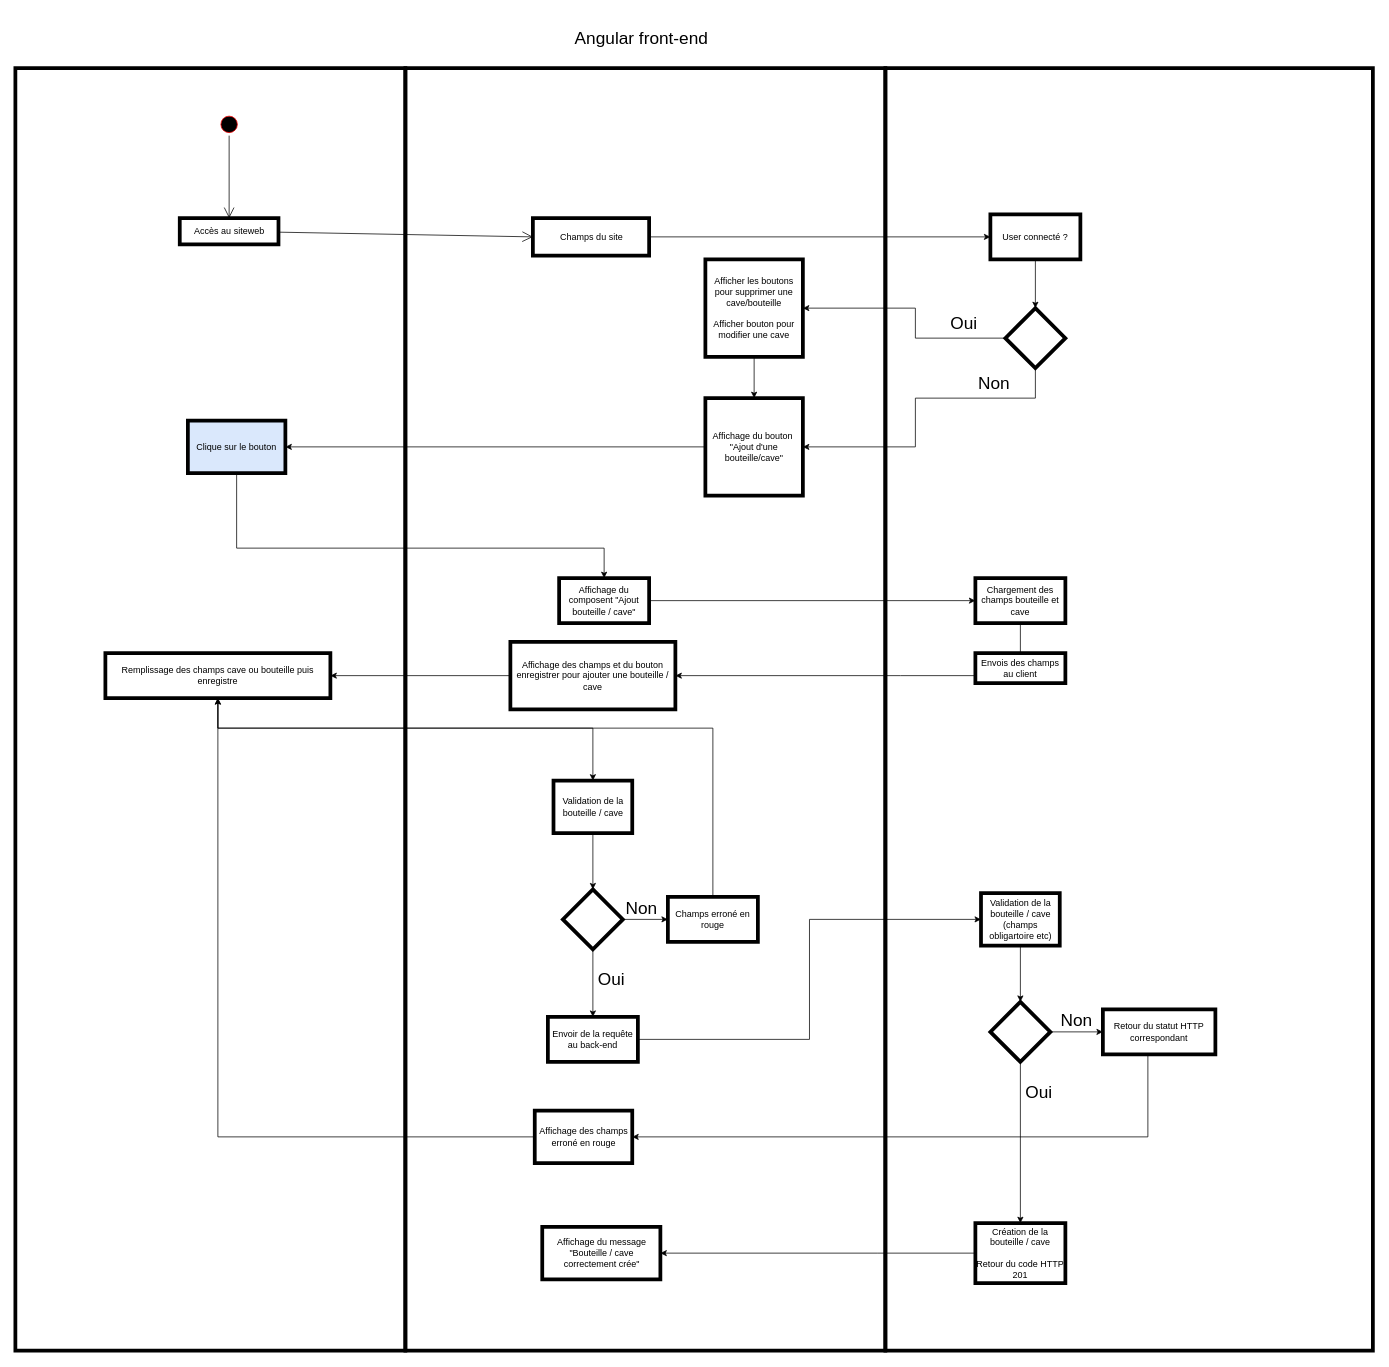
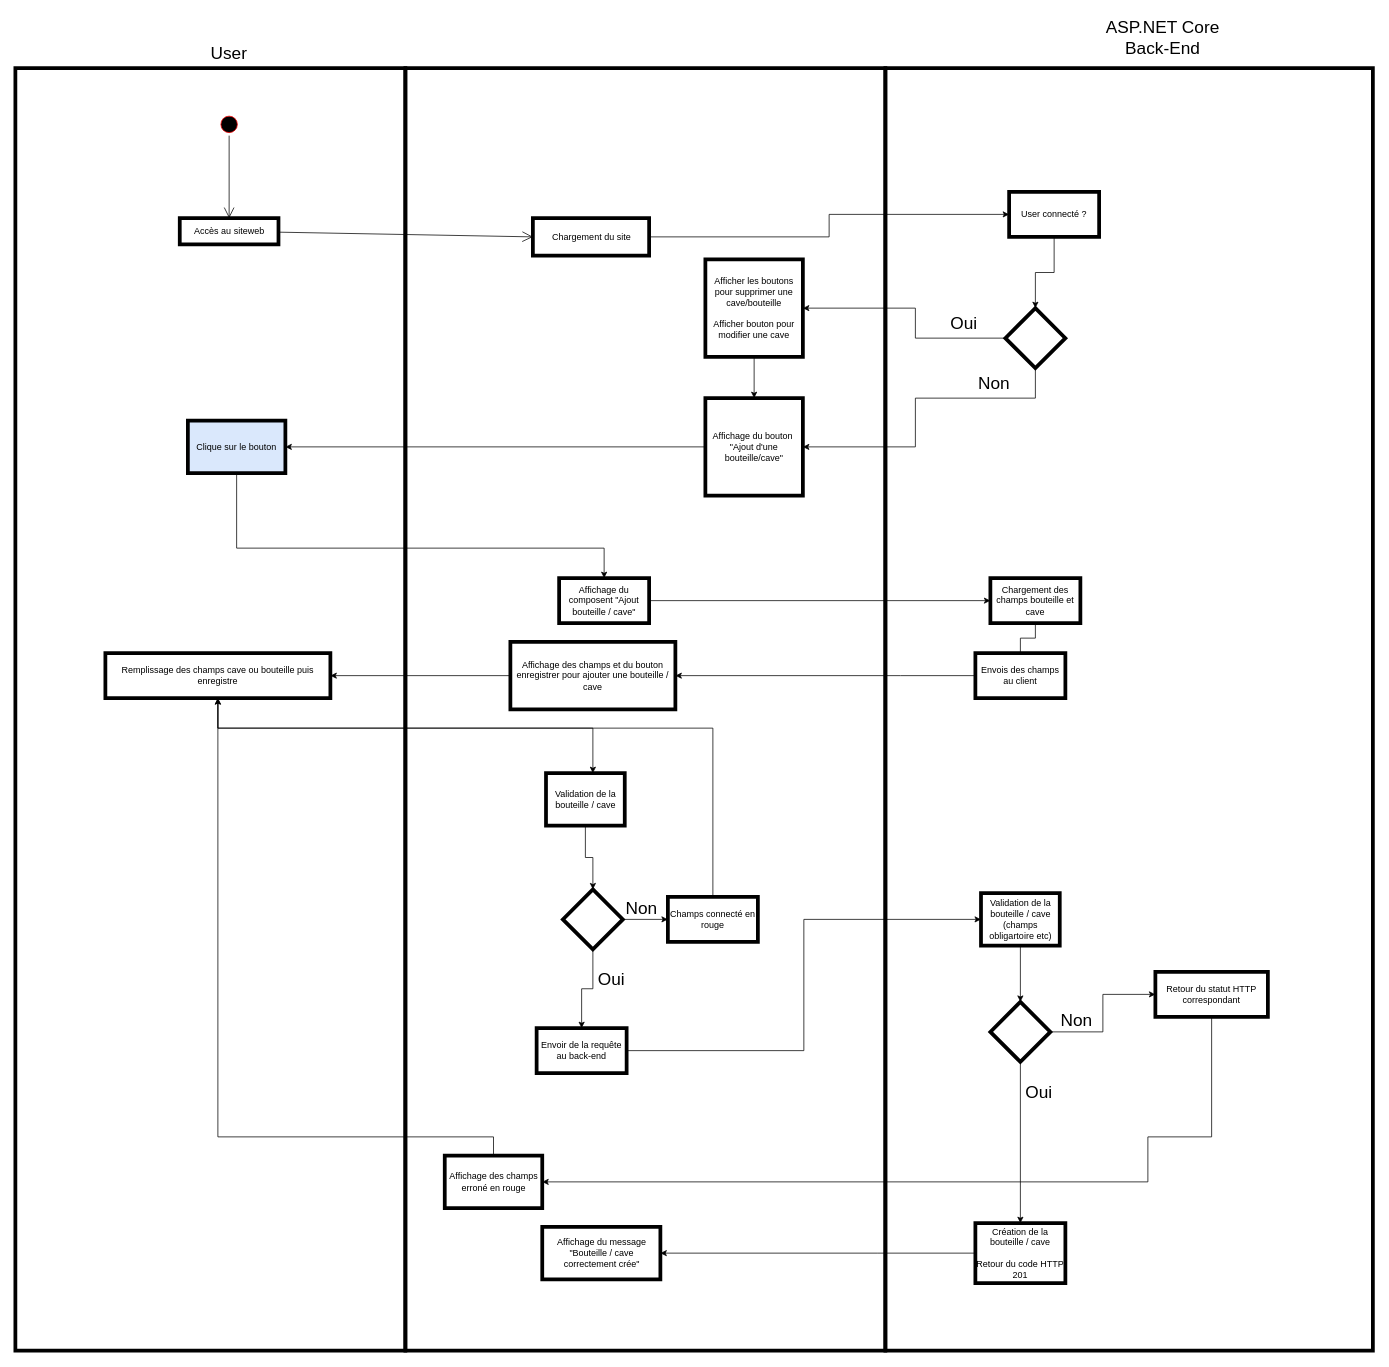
(642, 38) -> none
none -> (1163, 38)
none -> (229, 53)
(592, 237) -> (592, 237)
(1035, 237) -> (1054, 214)
(1020, 600) -> (1035, 600)
(1020, 668) -> (1020, 675)
(593, 807) -> (585, 799)
(713, 919) -> (713, 919)
(1159, 1032) -> (1212, 994)
(593, 1039) -> (582, 1050)
(584, 1137) -> (494, 1182)
